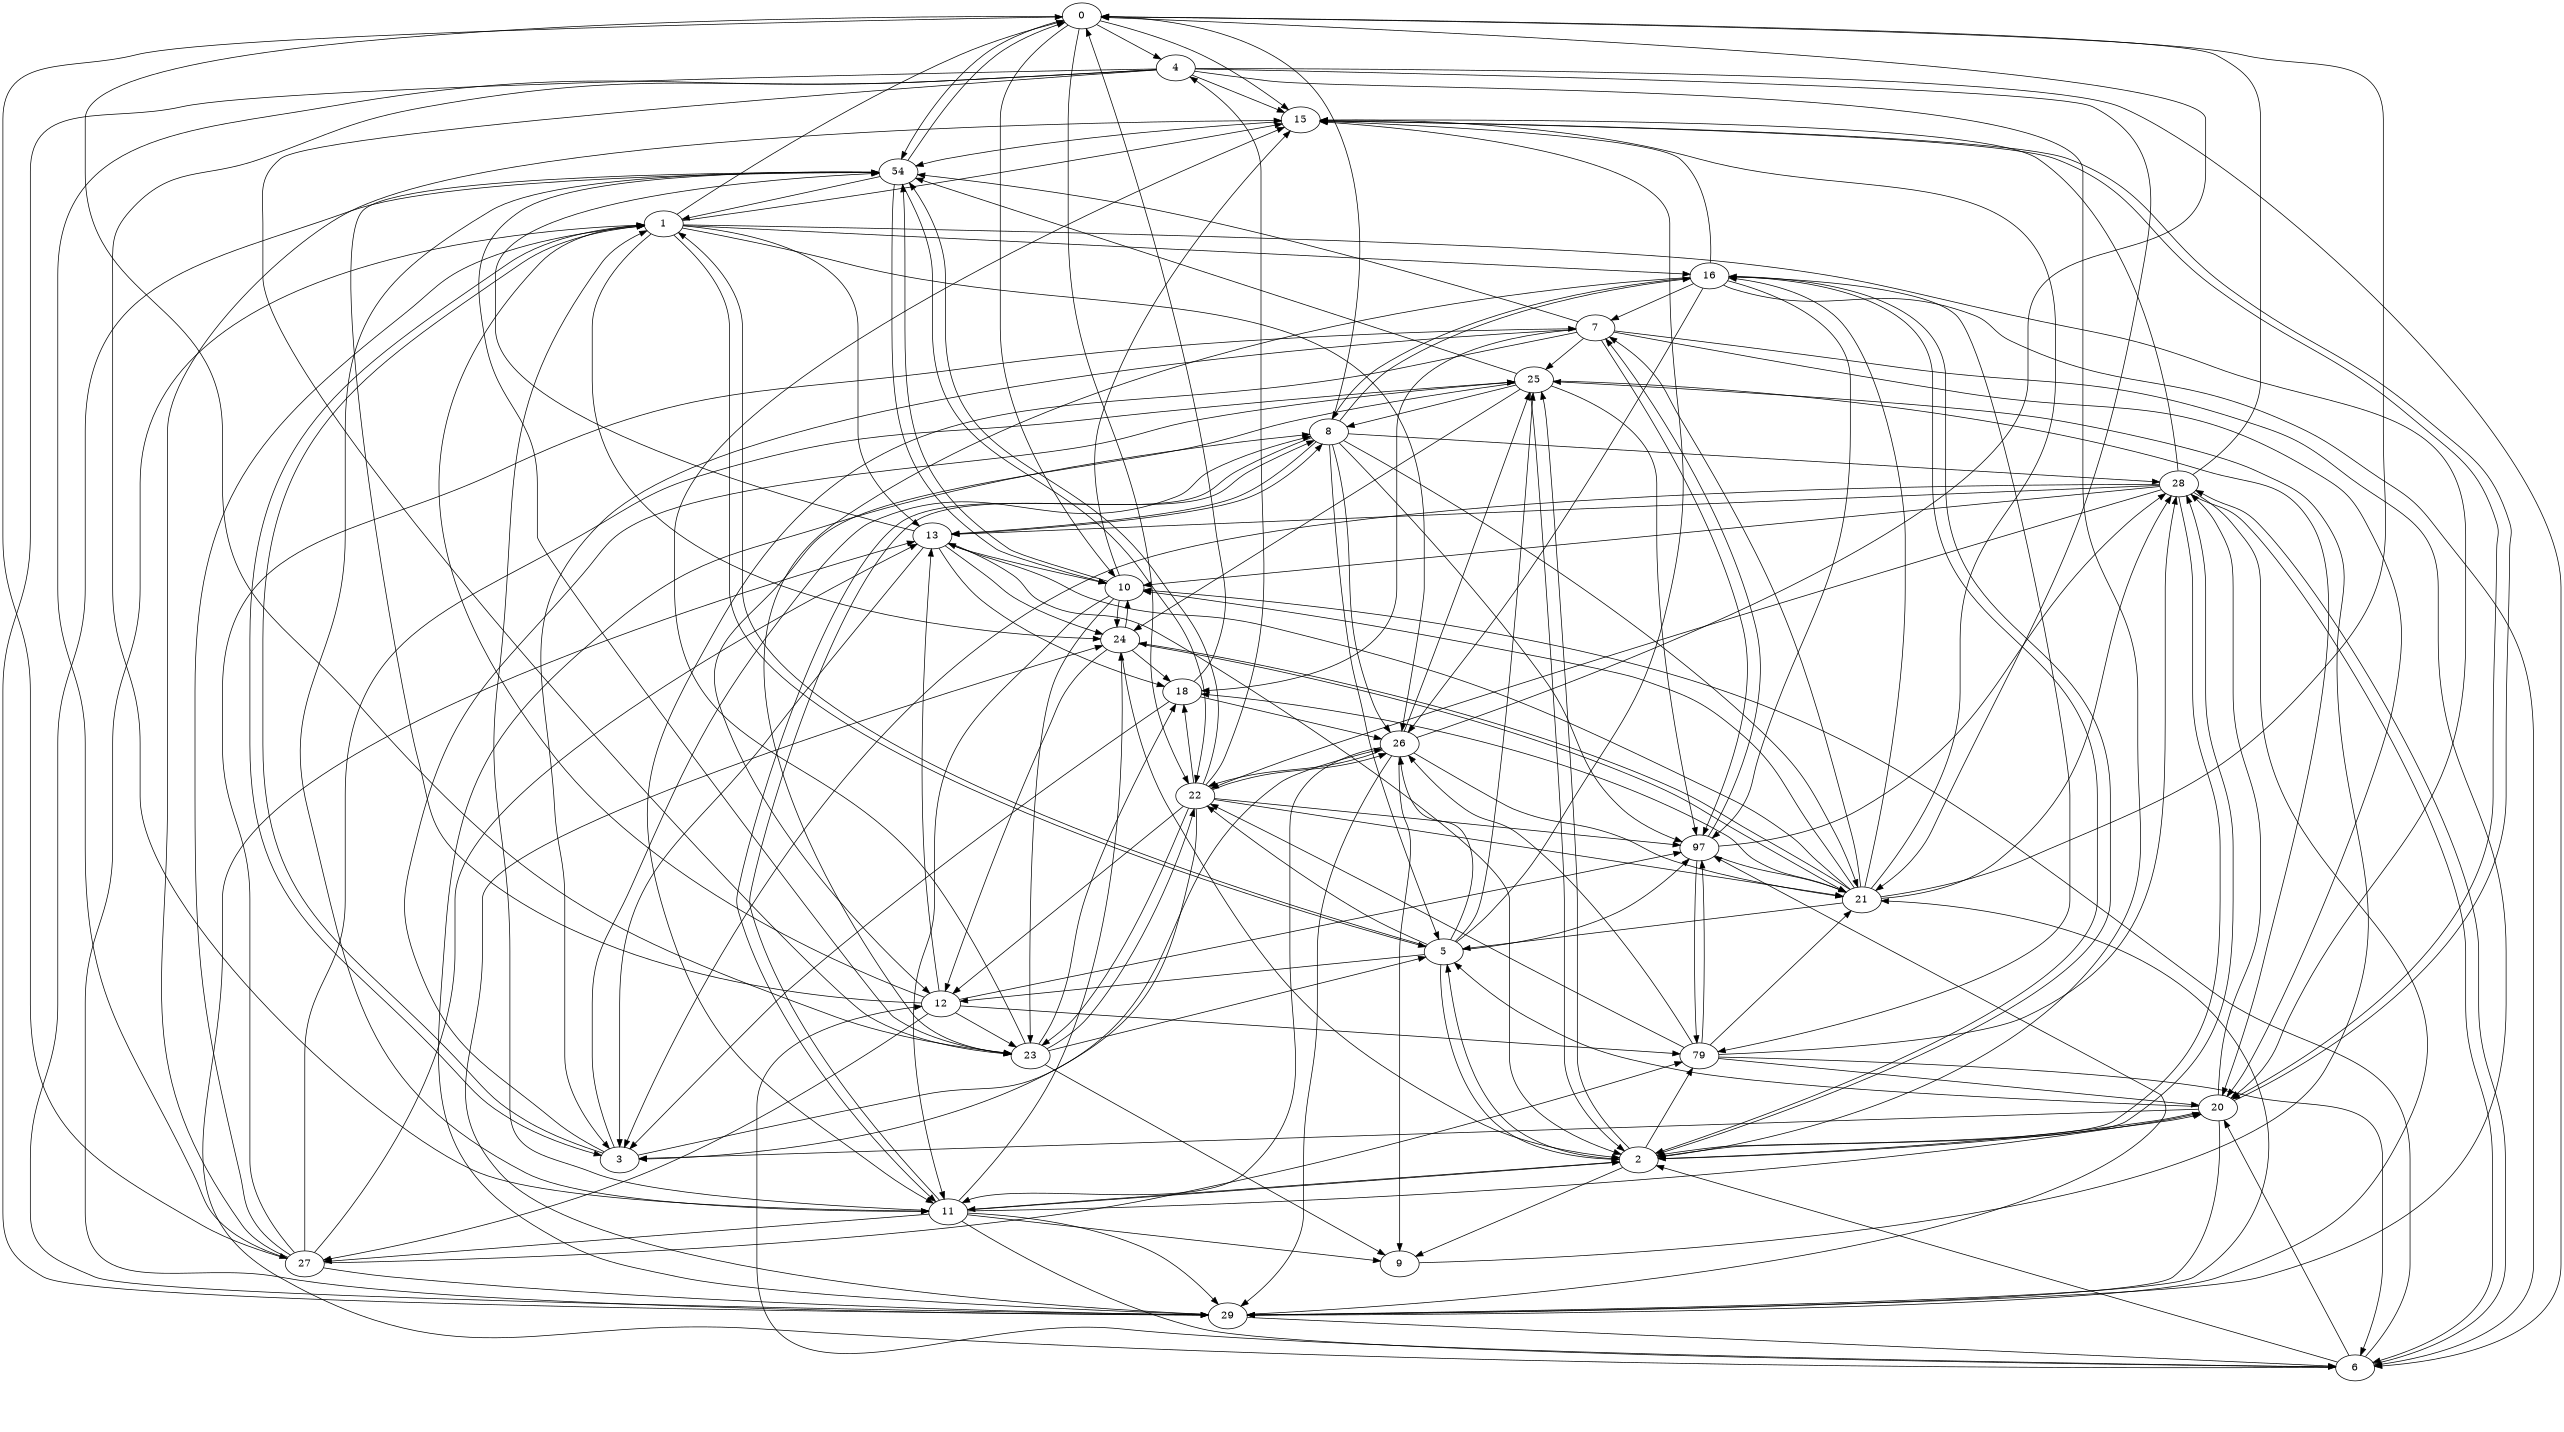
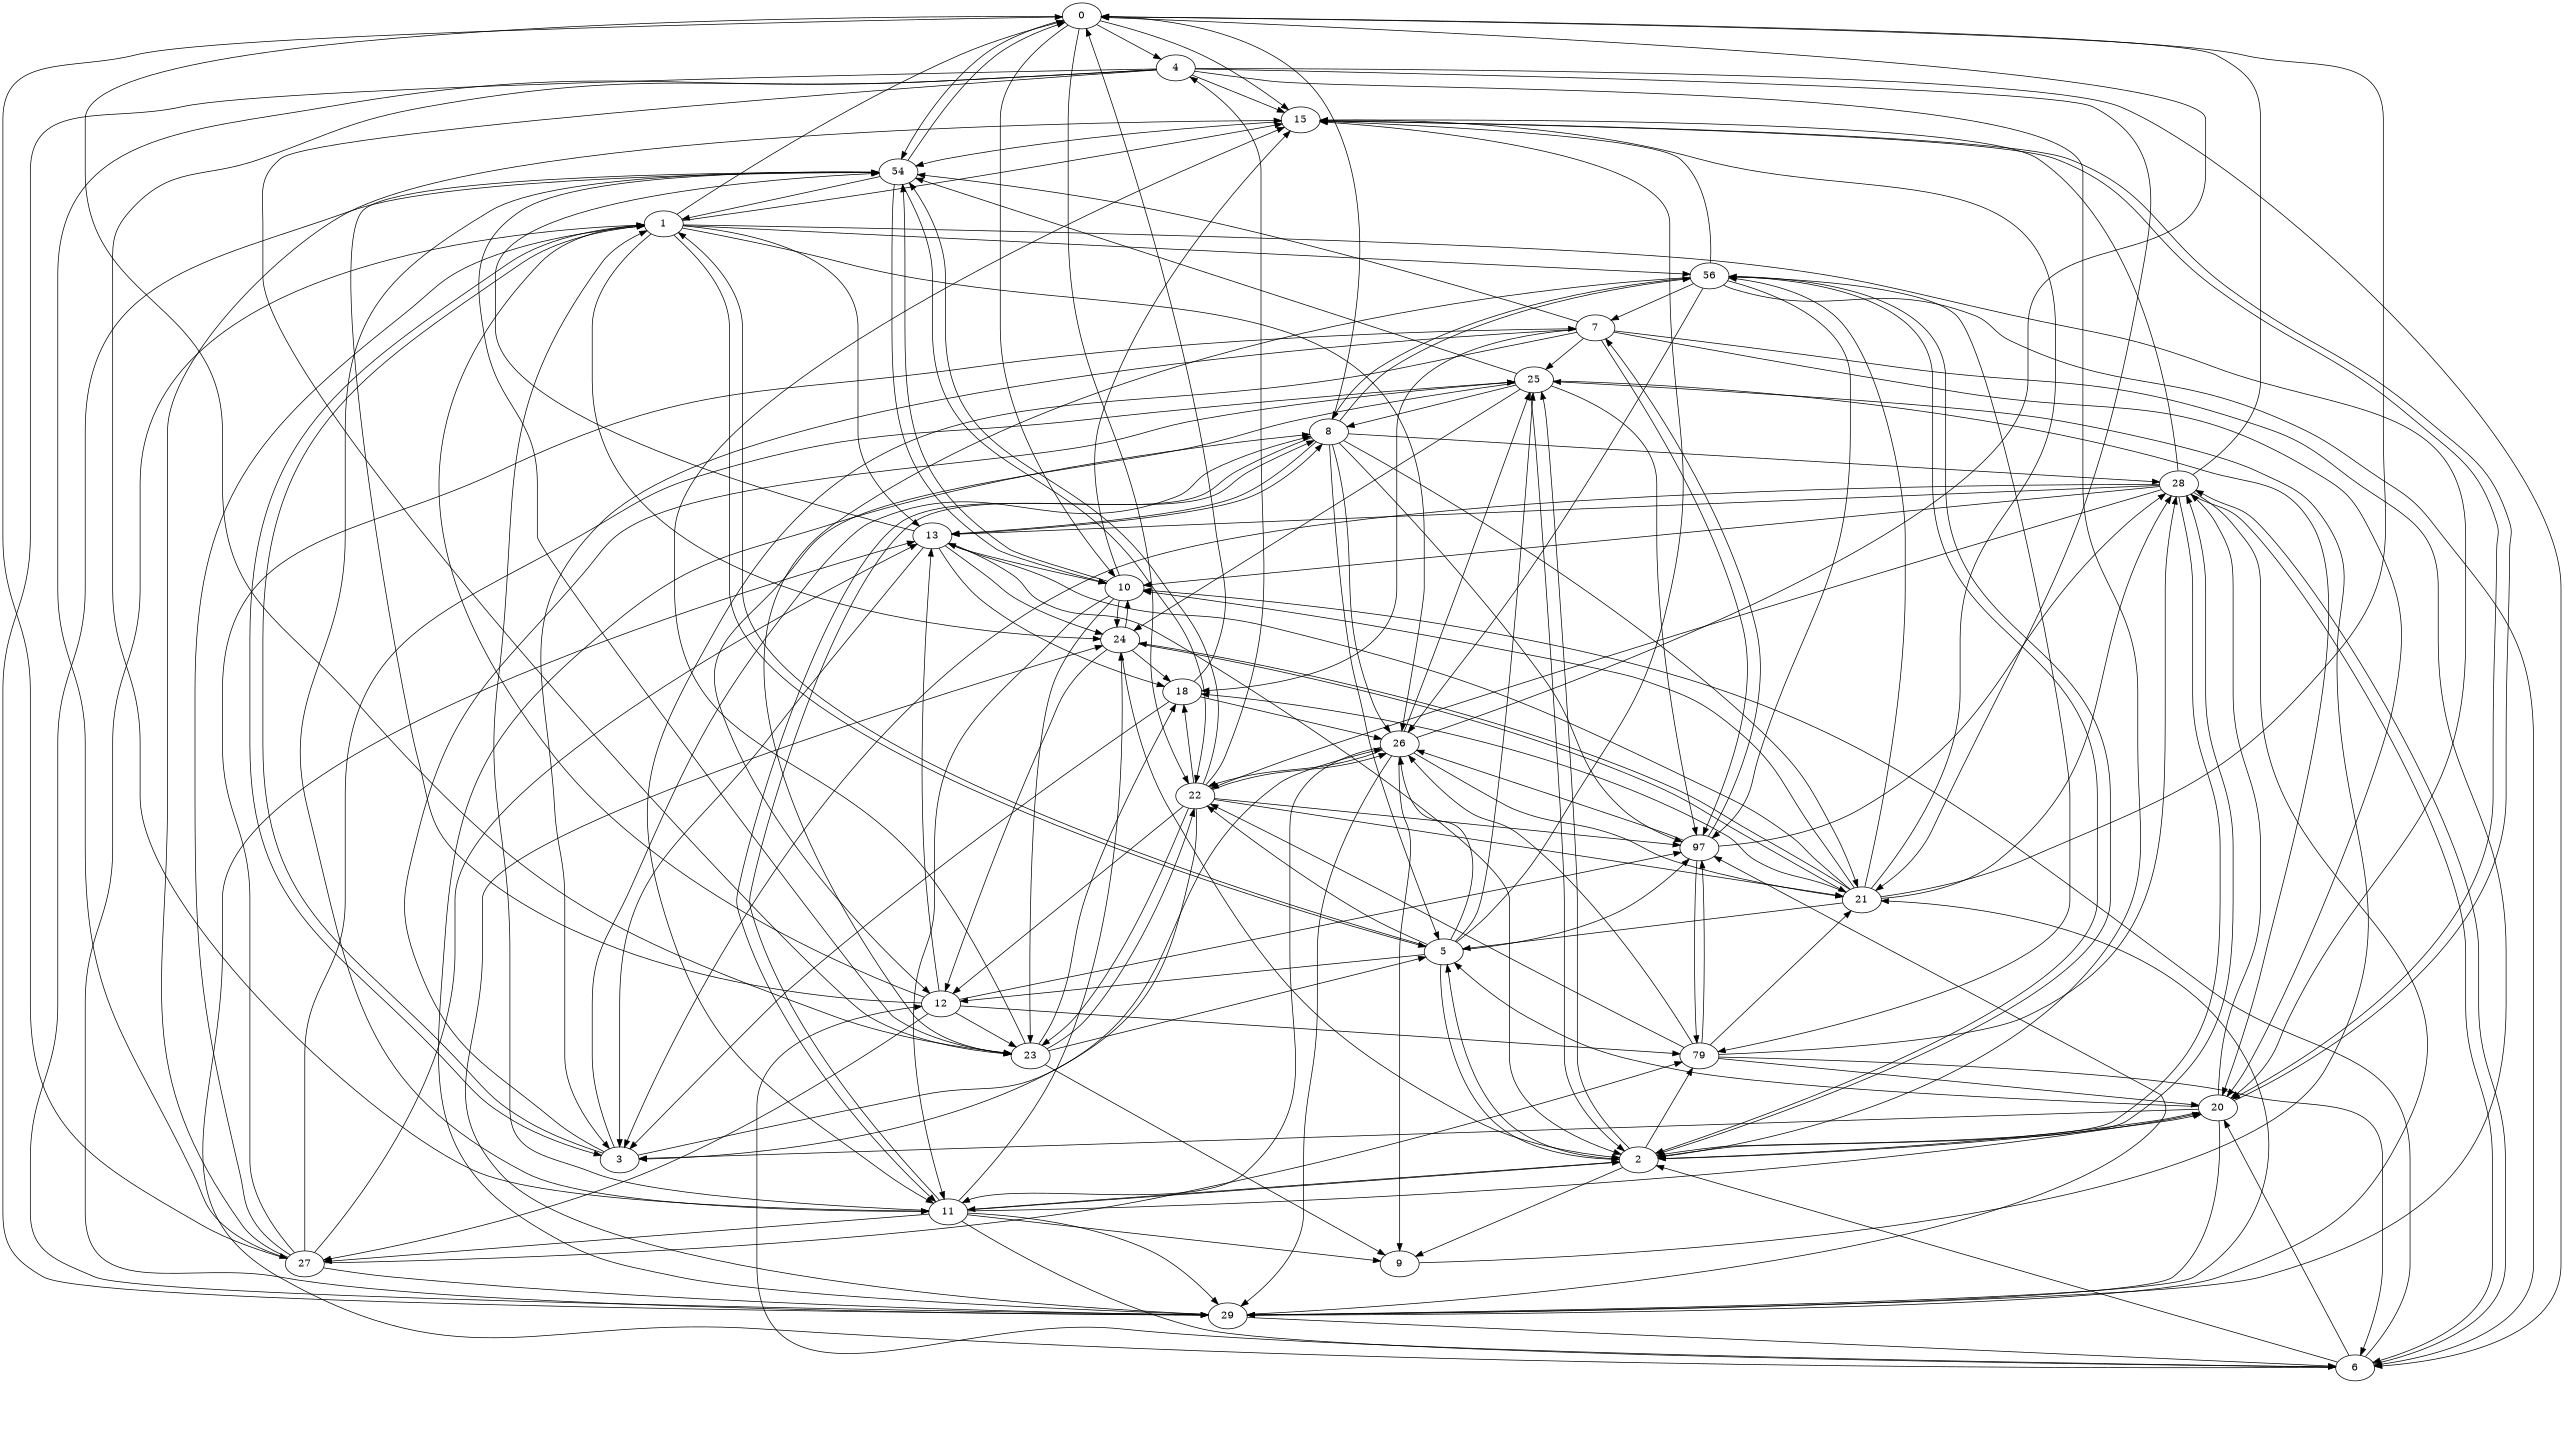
(1710, 276) -> (1710, 276)
(1781, 610) -> none
(1764, 871) -> (1554, 796)
